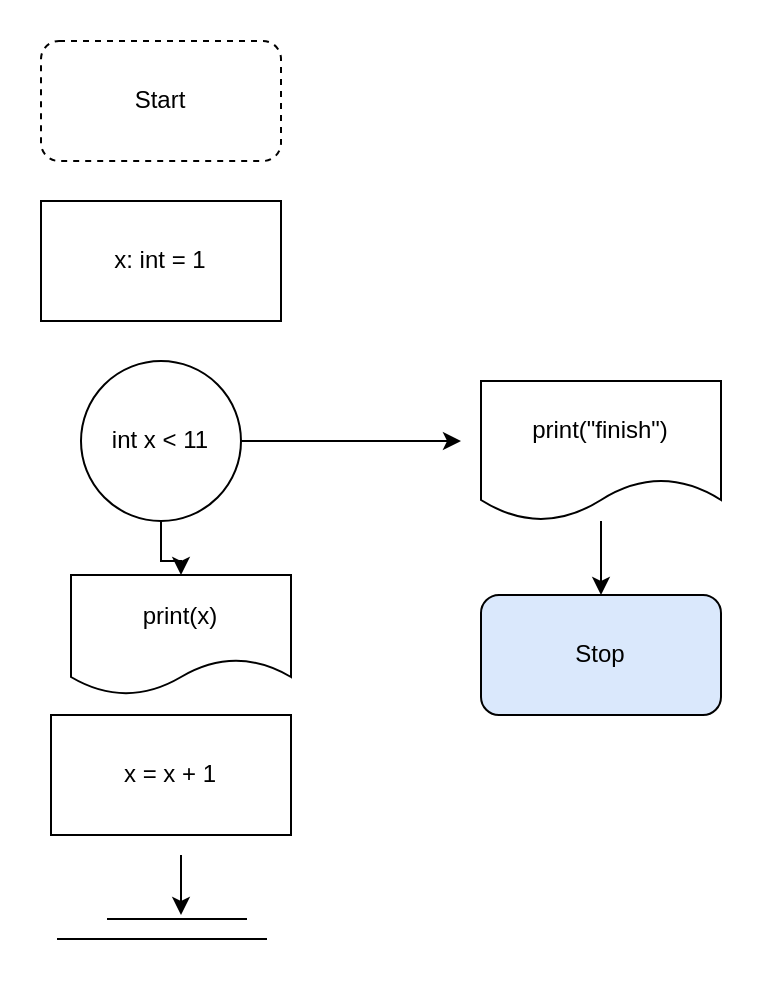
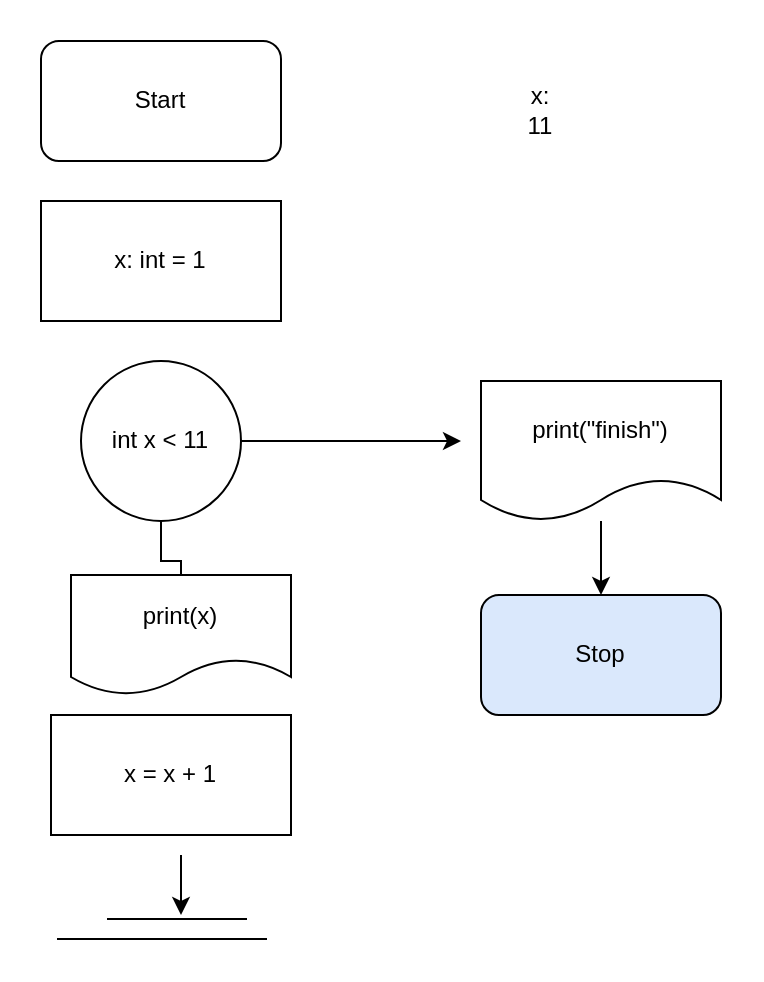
(161, 101) -> (161, 101)
none -> (541, 111)
(176, 561) -> (181, 562)
